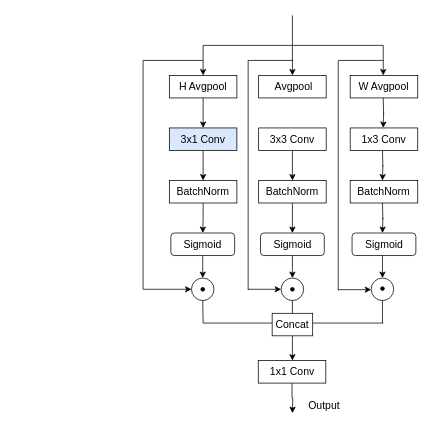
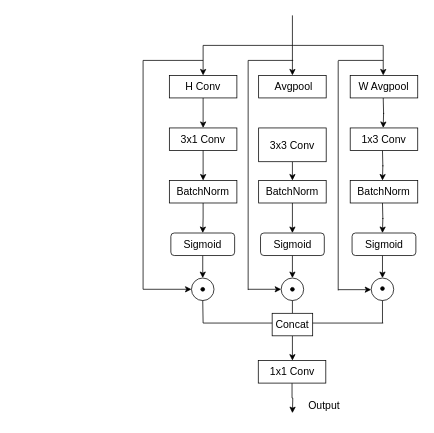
(203, 87) -> (203, 87)
(203, 139) -> (203, 139)
(292, 139) -> (292, 145)
